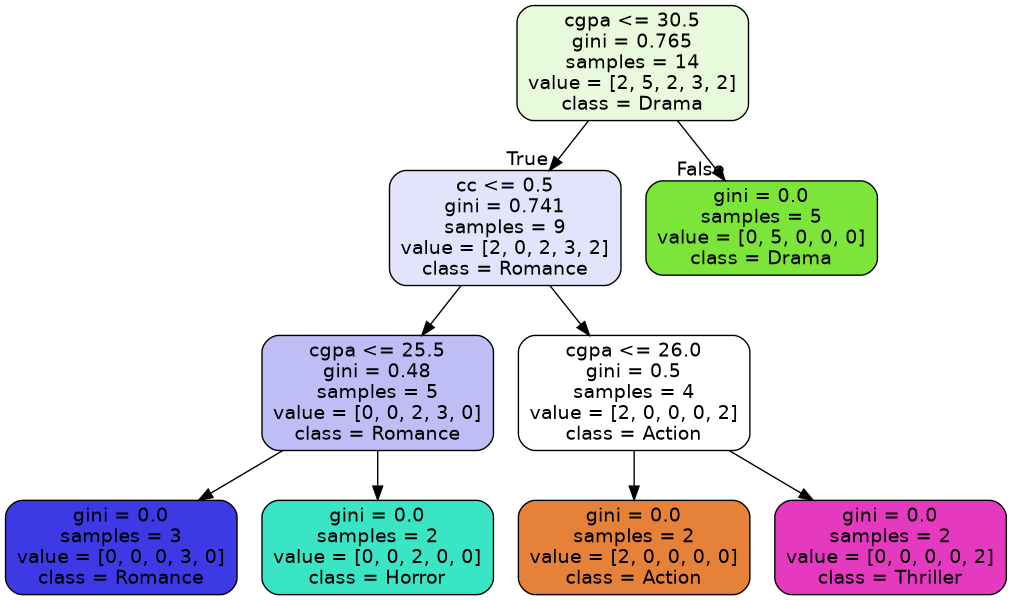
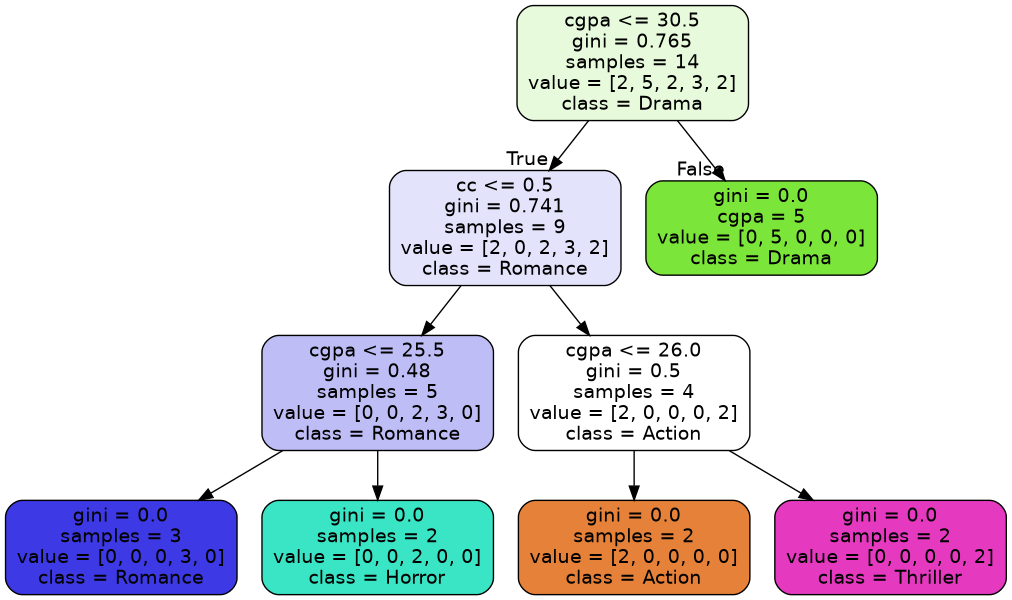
(762, 228) -> (762, 228)
